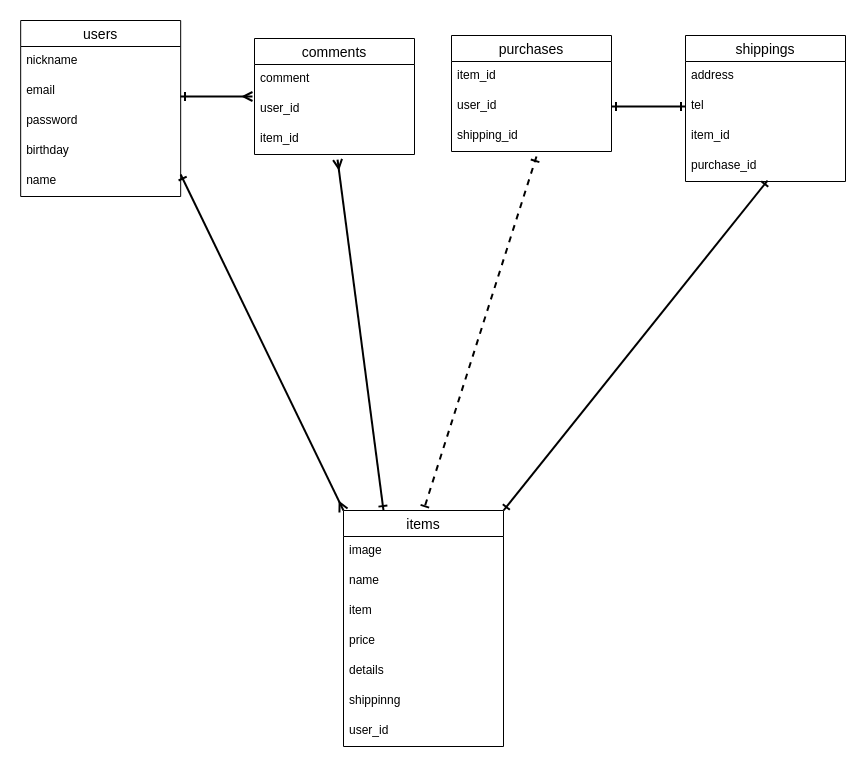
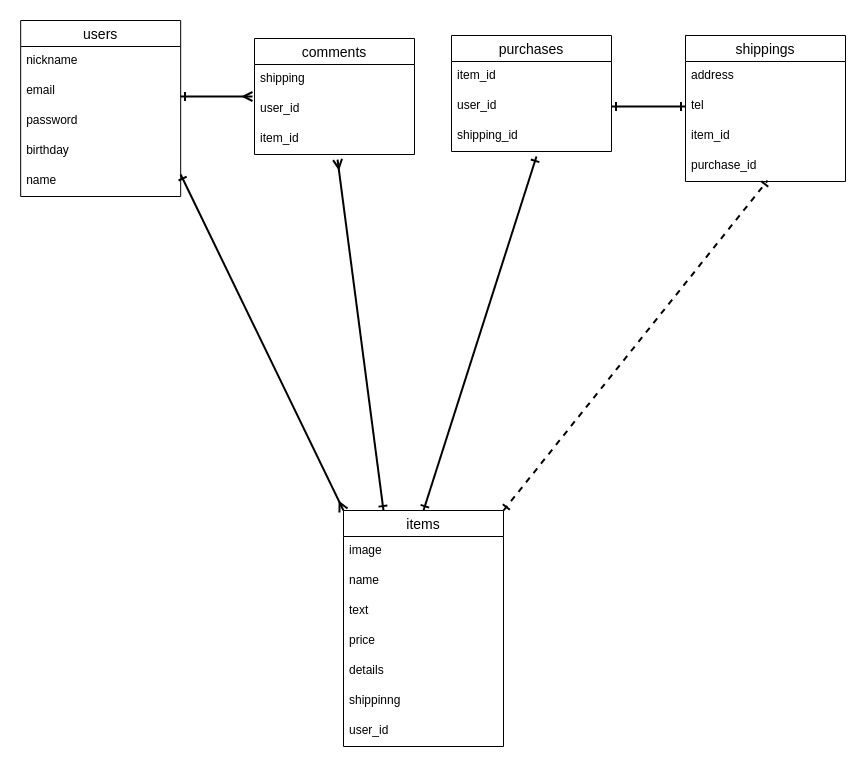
(284, 78) -> (284, 78)
(480, 334) -> (480, 334)
(636, 345) -> (636, 345)
(361, 610) -> (362, 610)
